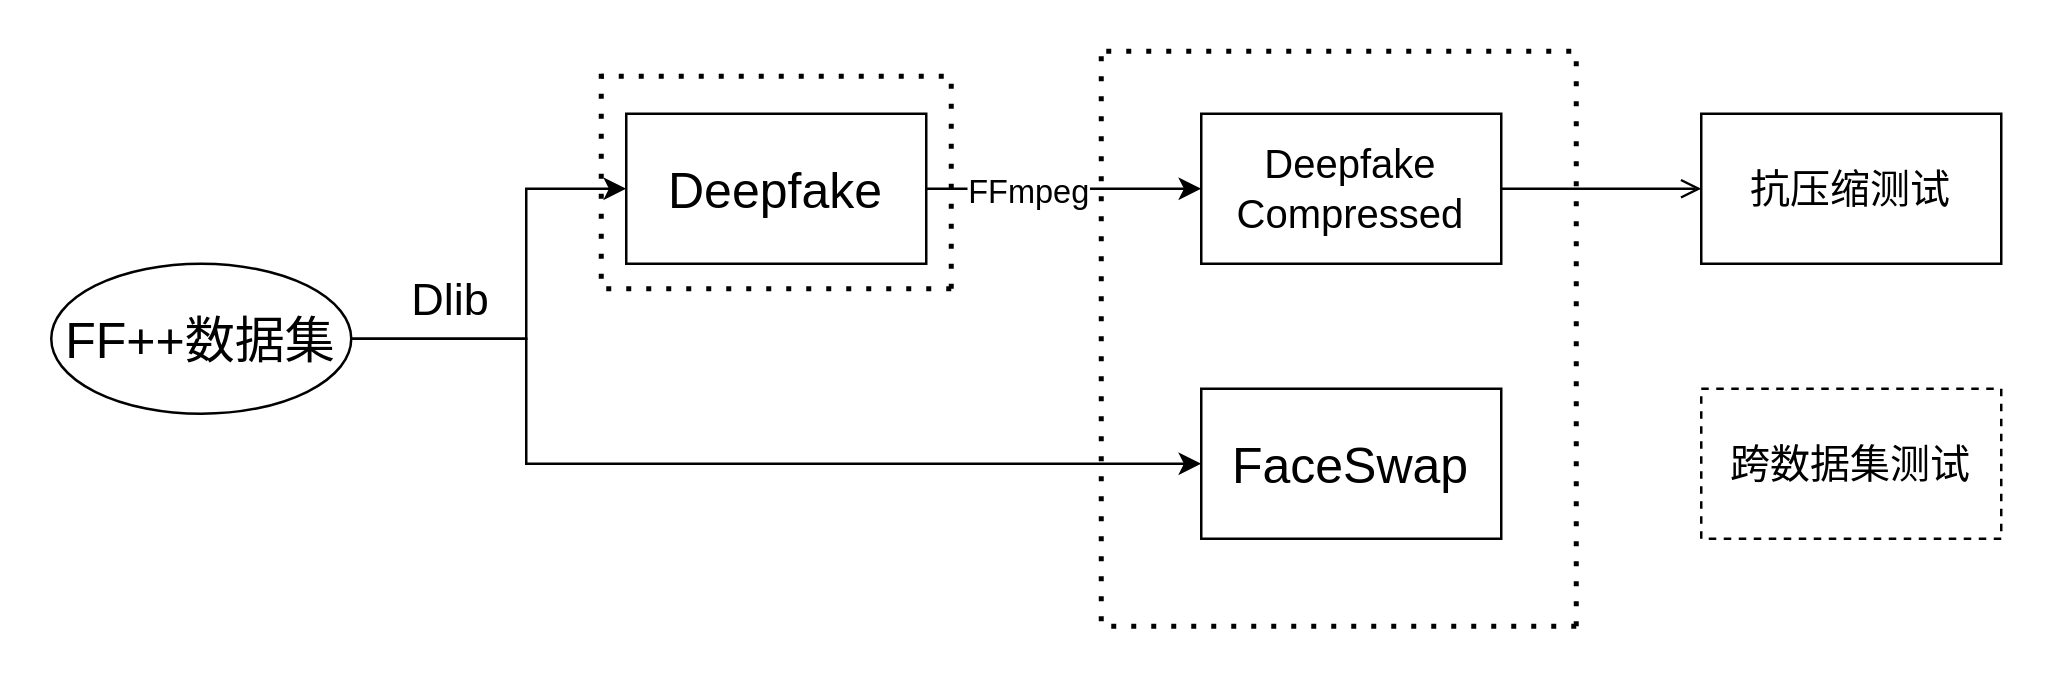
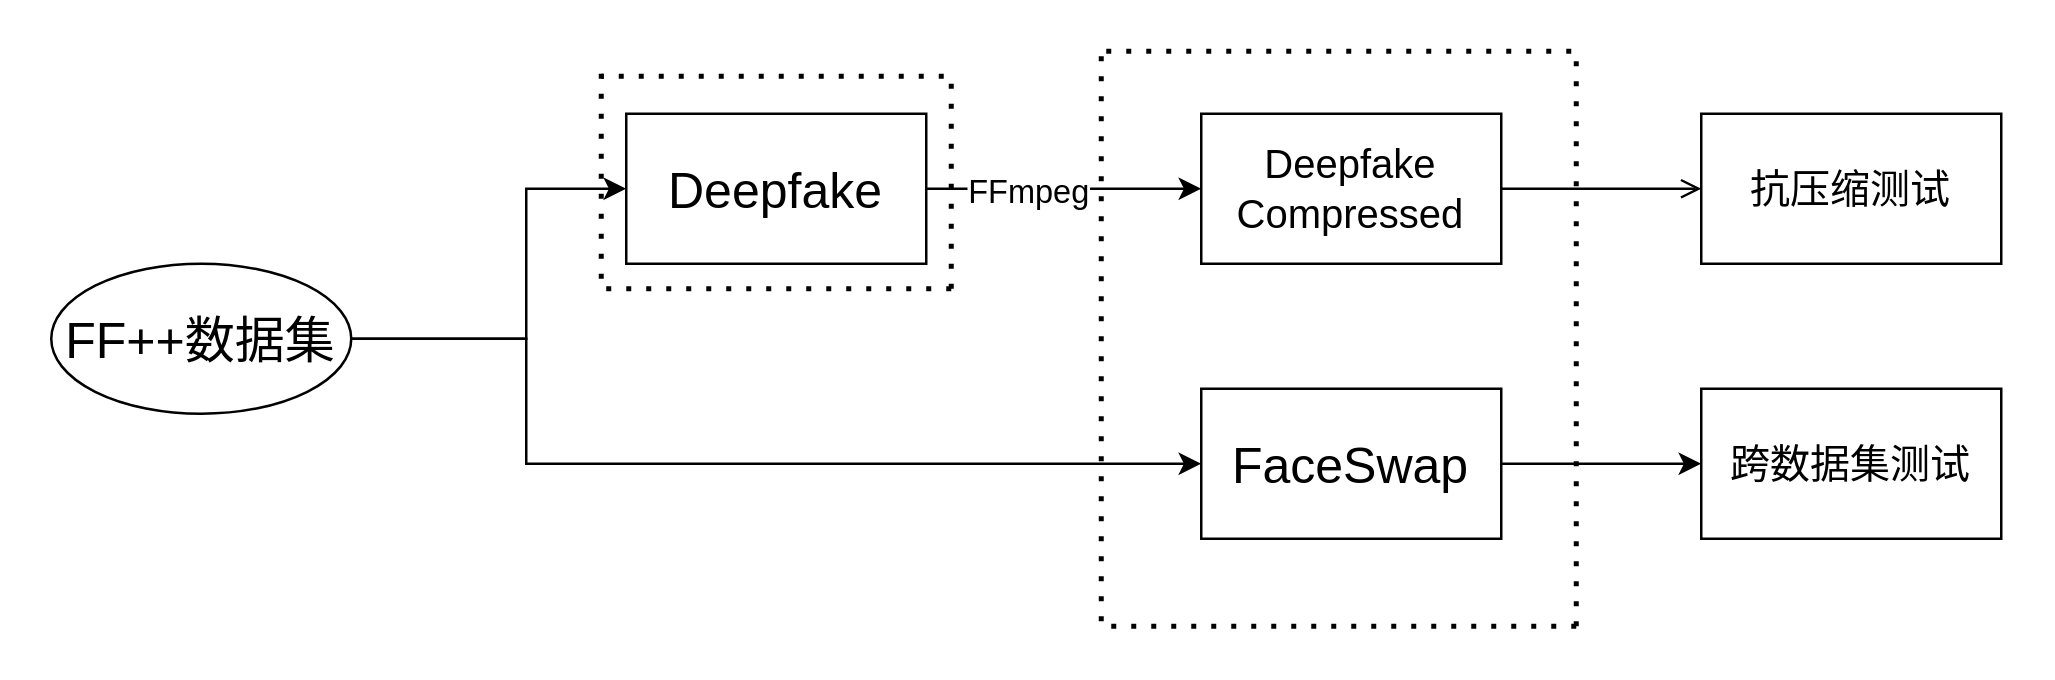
(451, 301) -> none
none -> (1632, 464)
(1851, 464) -> (1851, 464)
